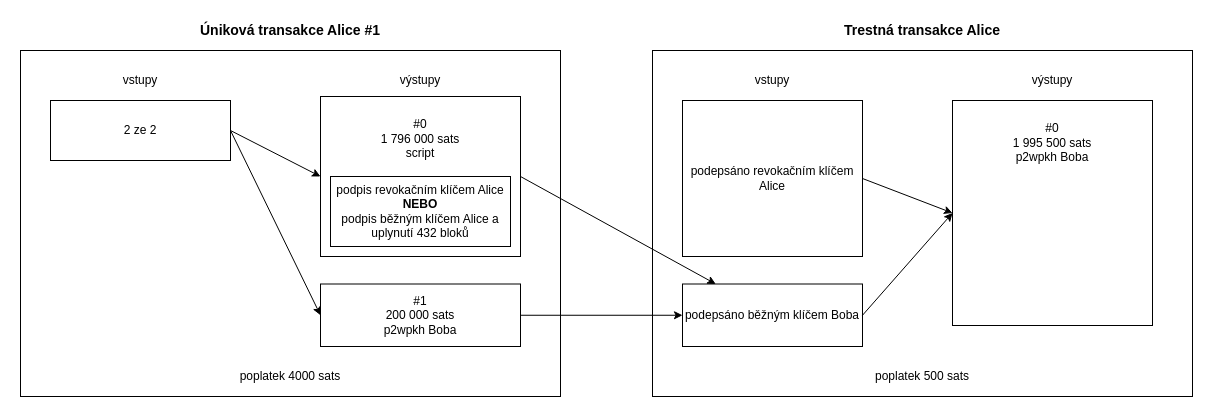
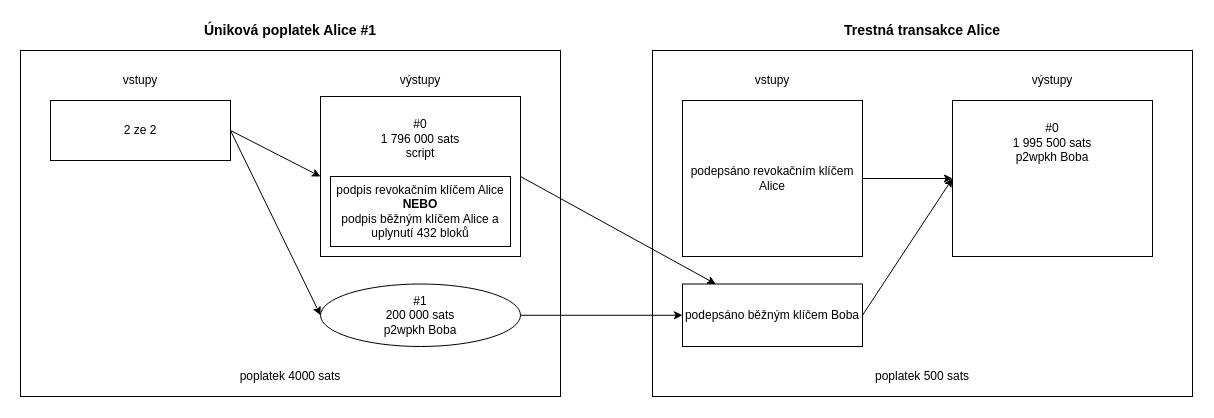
(291, 31) -> (291, 31)
(1053, 213) -> (1053, 179)
(421, 315) -> (421, 315)
